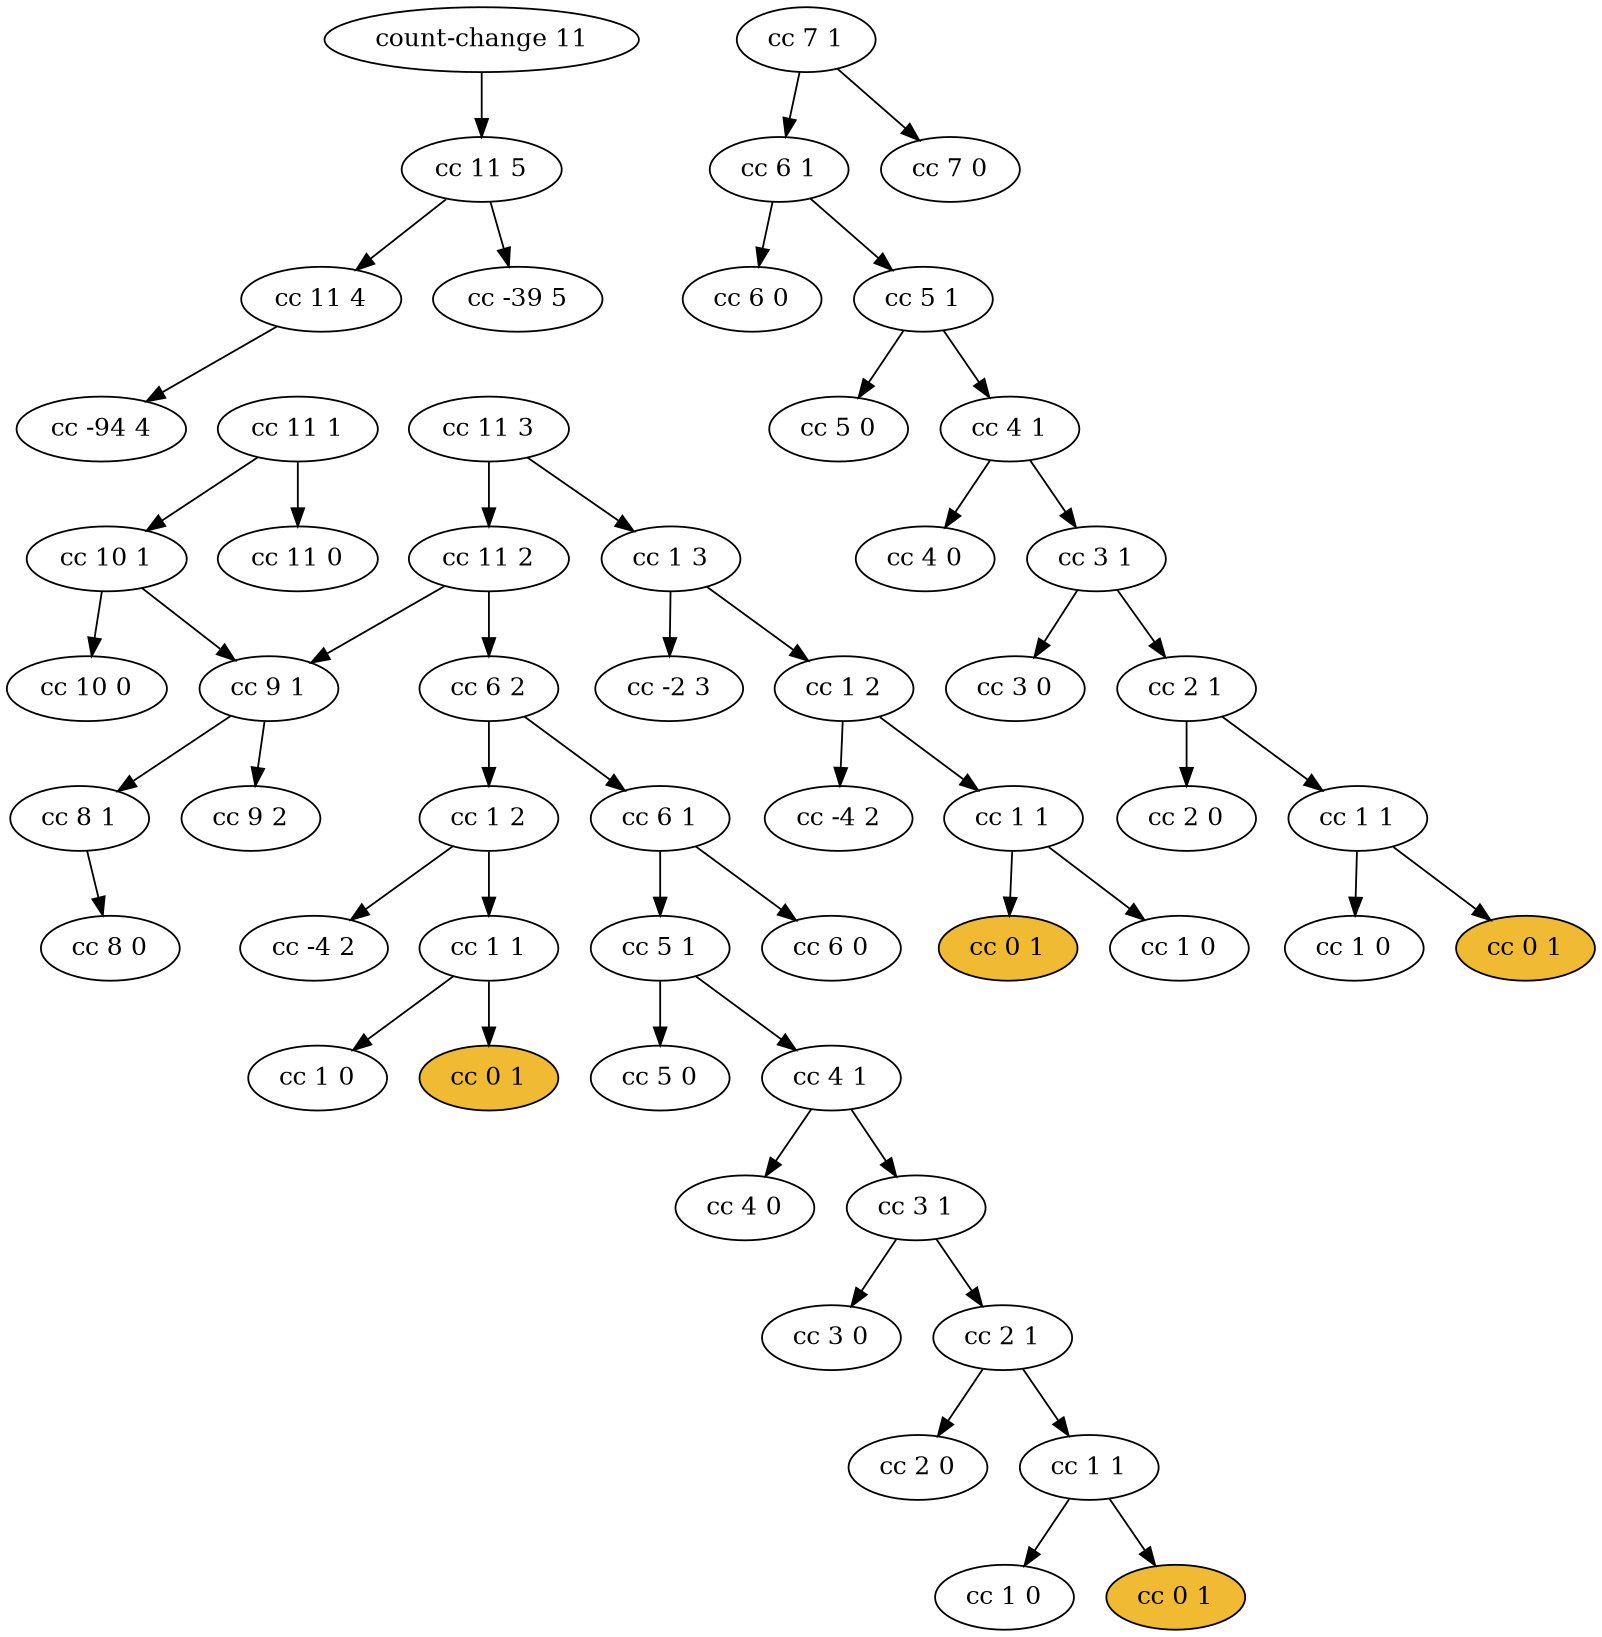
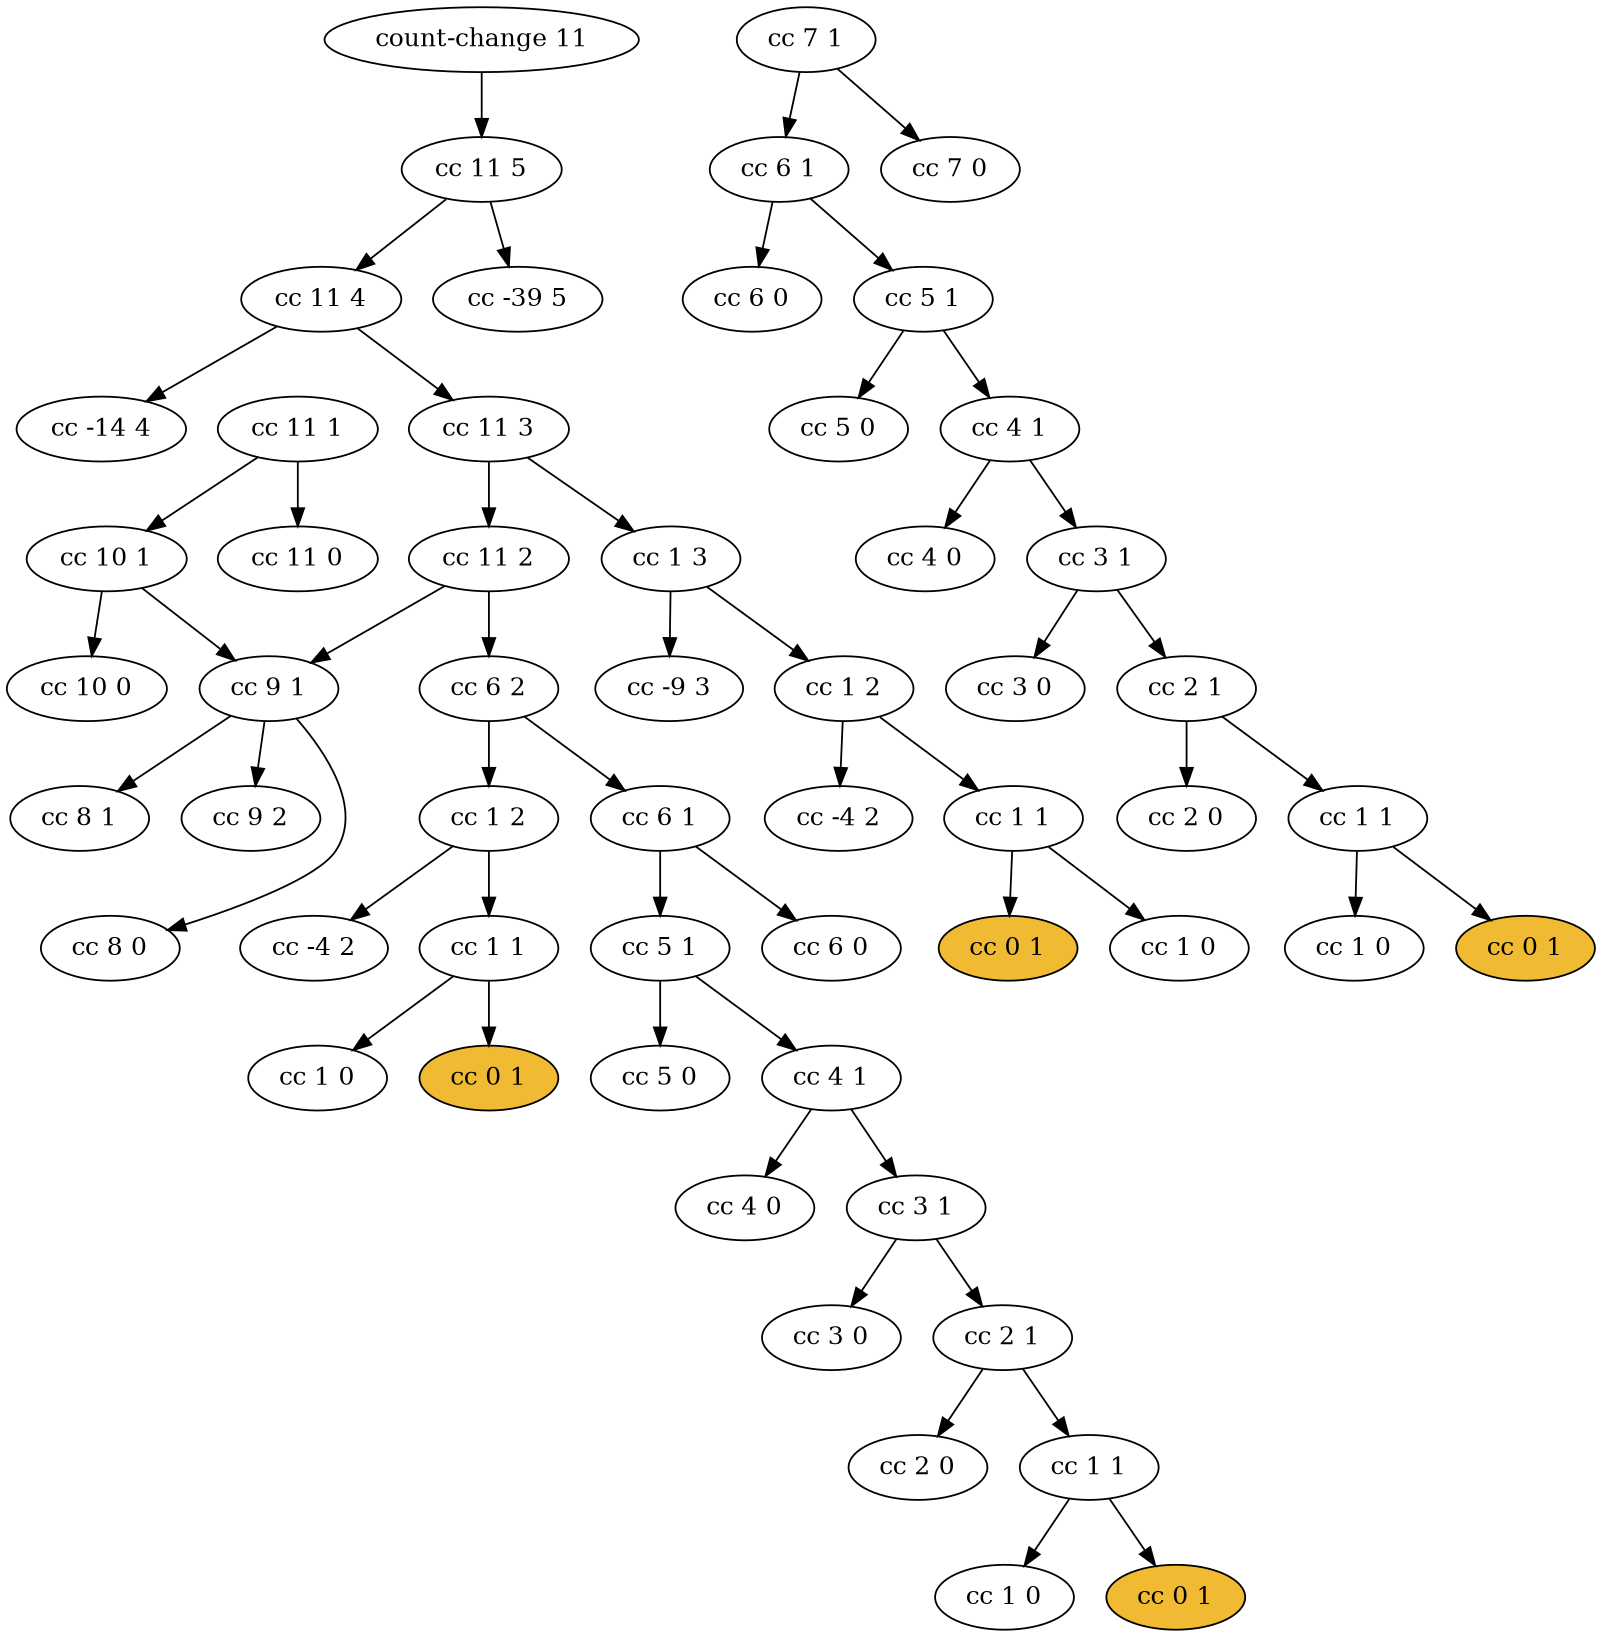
none -> (398, 359)
(101, 429) -> (101, 429)
(669, 689) -> (669, 689)
(93, 874) -> (328, 859)
